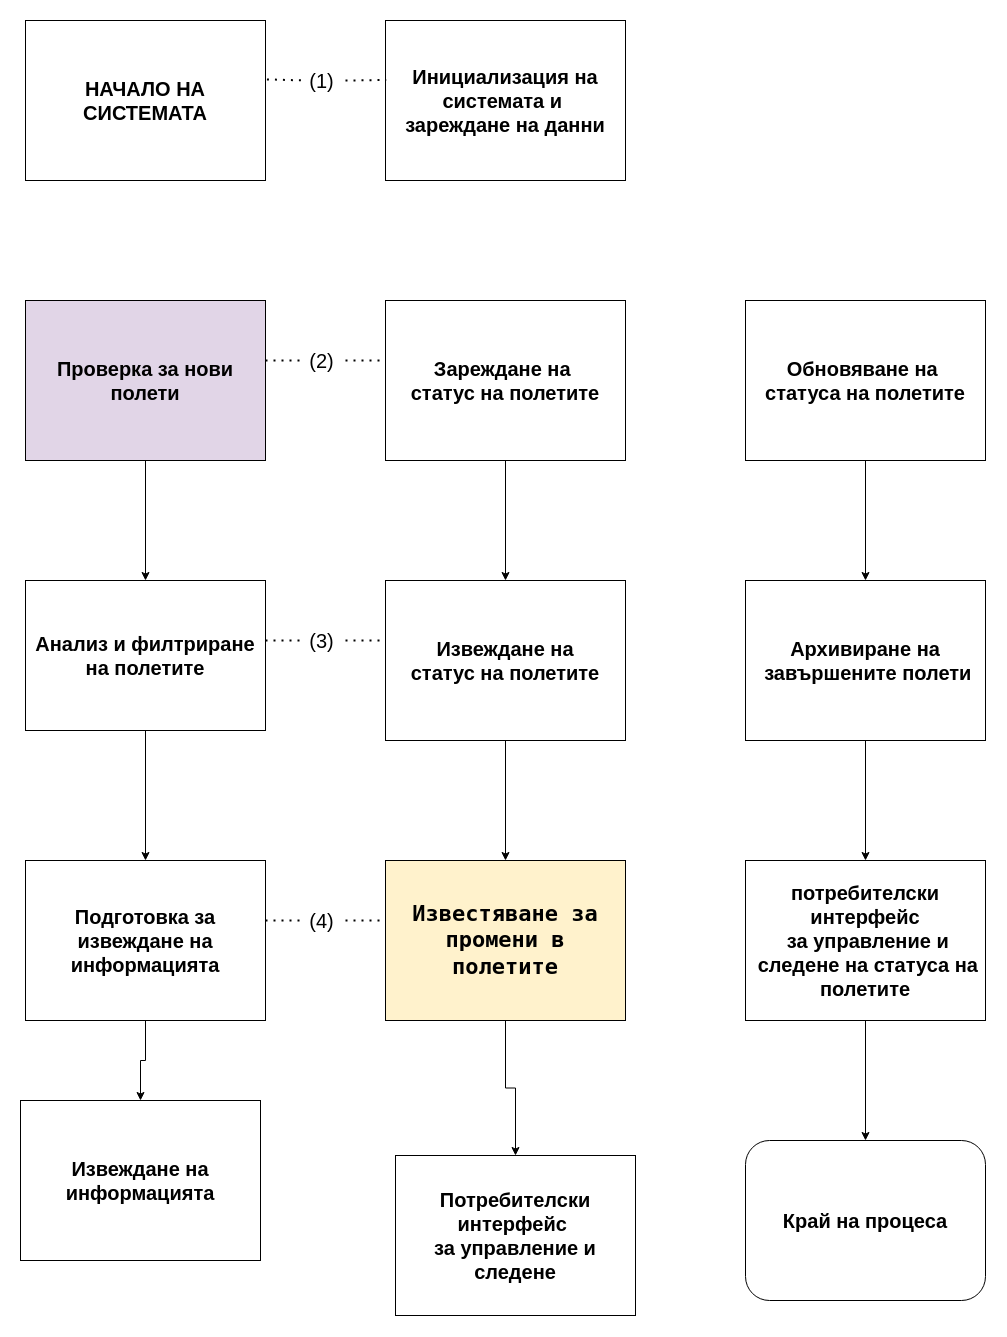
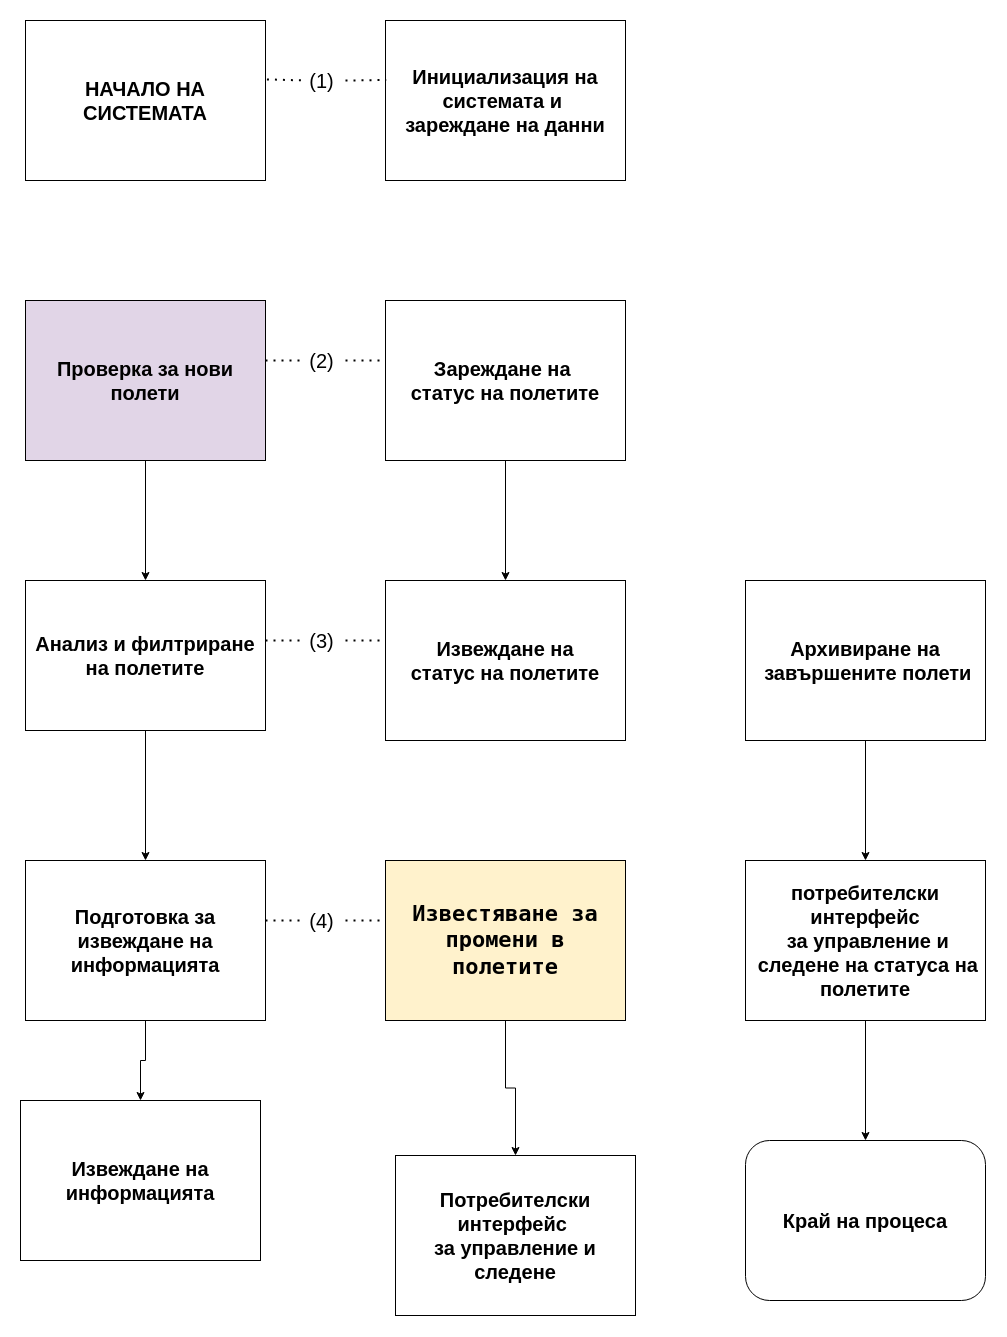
(866, 381) -> none
(866, 517) -> none
(506, 797) -> none
